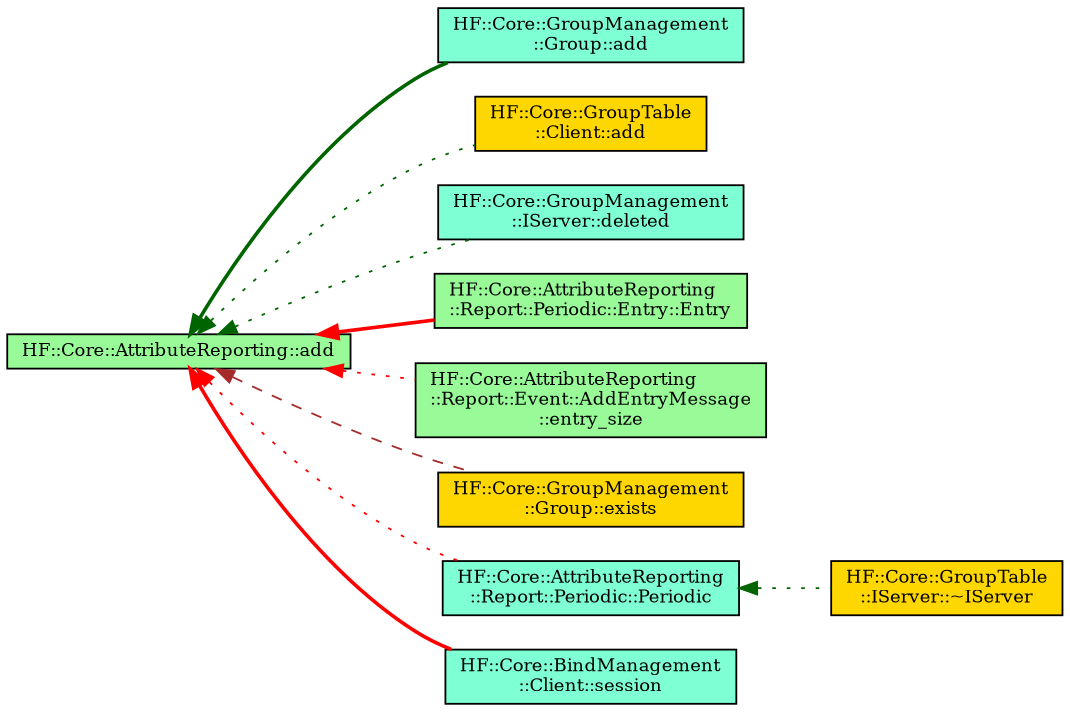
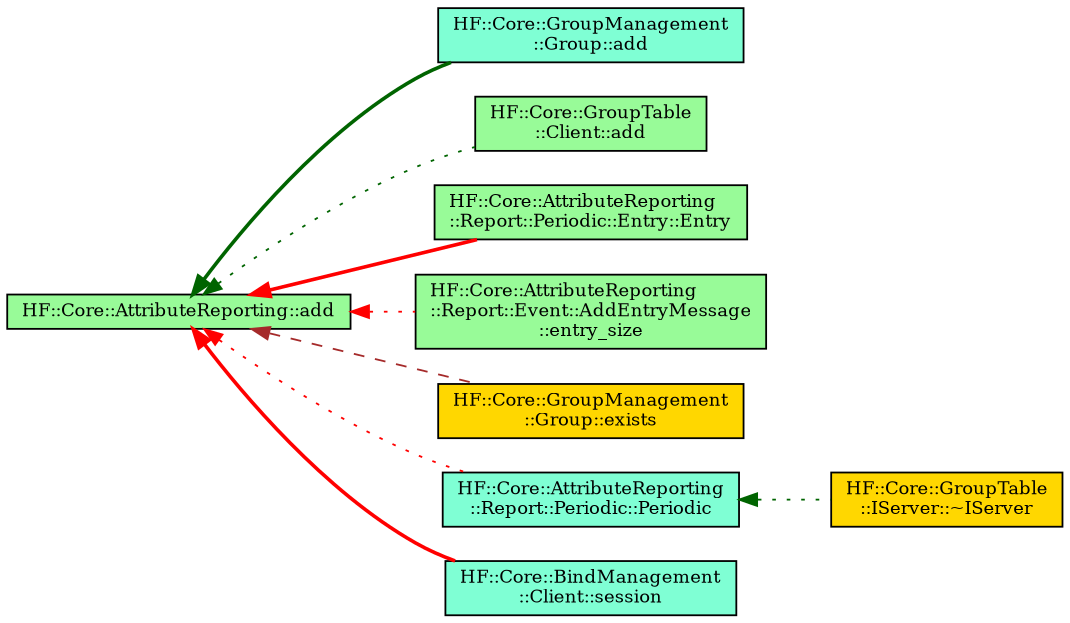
(591, 124) -> (591, 124)
(591, 212) -> none
